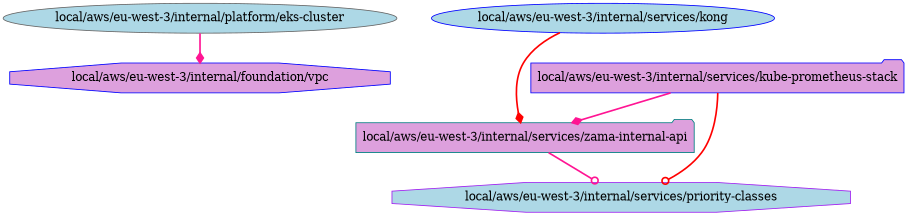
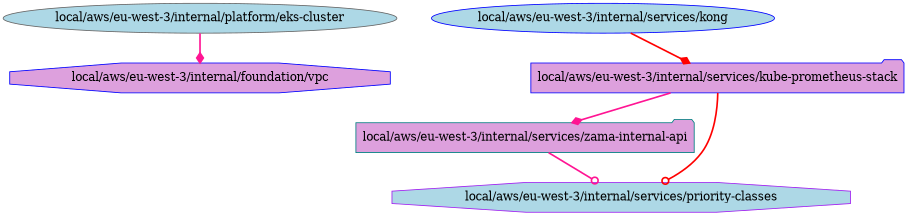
(523, 64) -> (656, 46)
